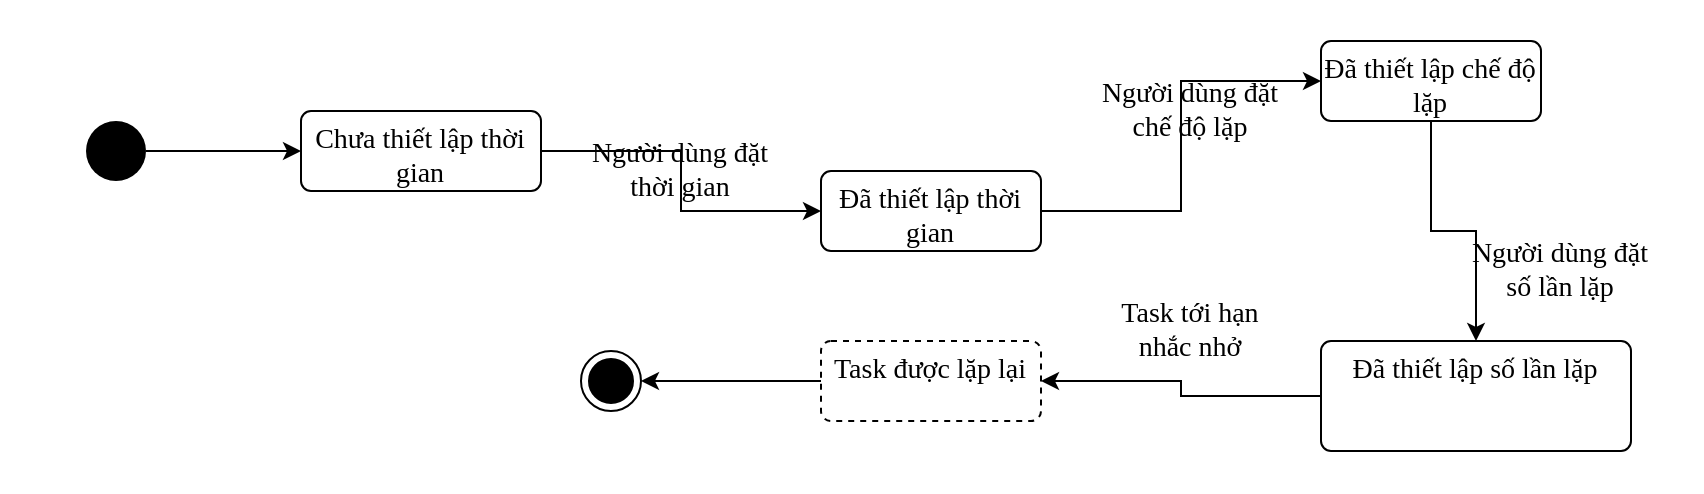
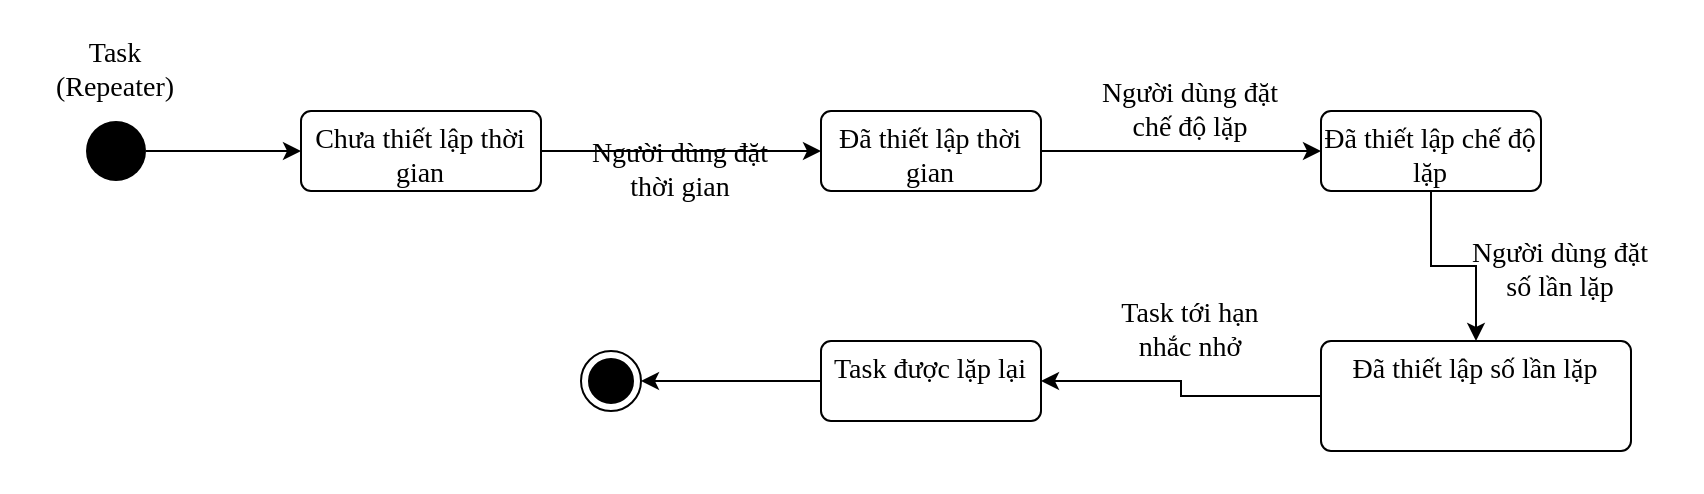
none -> (116, 71)
(1431, 81) -> (1431, 151)
(931, 211) -> (931, 151)
(931, 381) -> (931, 381)
